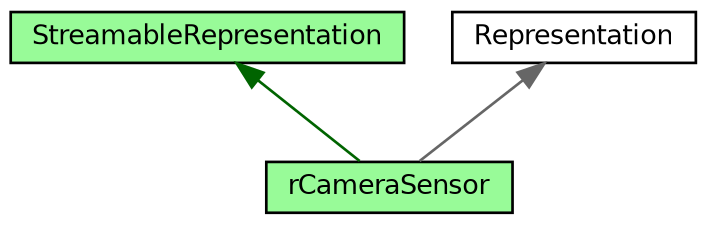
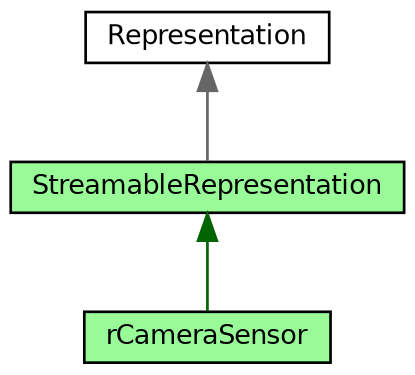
(471, 121) -> (207, 126)
